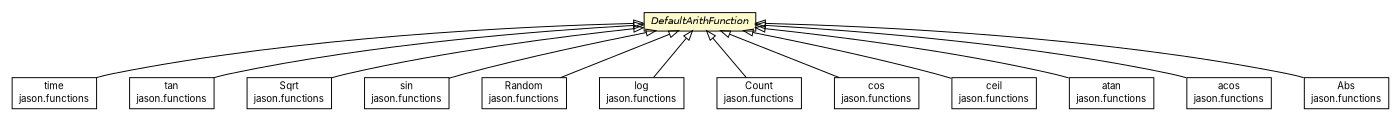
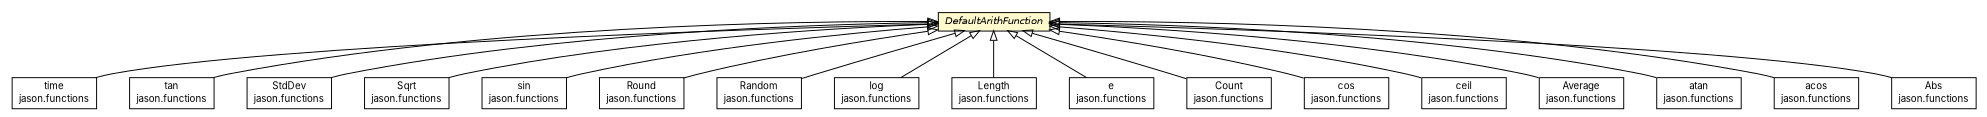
none -> (289, 93)
none -> (641, 93)
none -> (994, 93)
none -> (1111, 93)
none -> (1581, 93)
